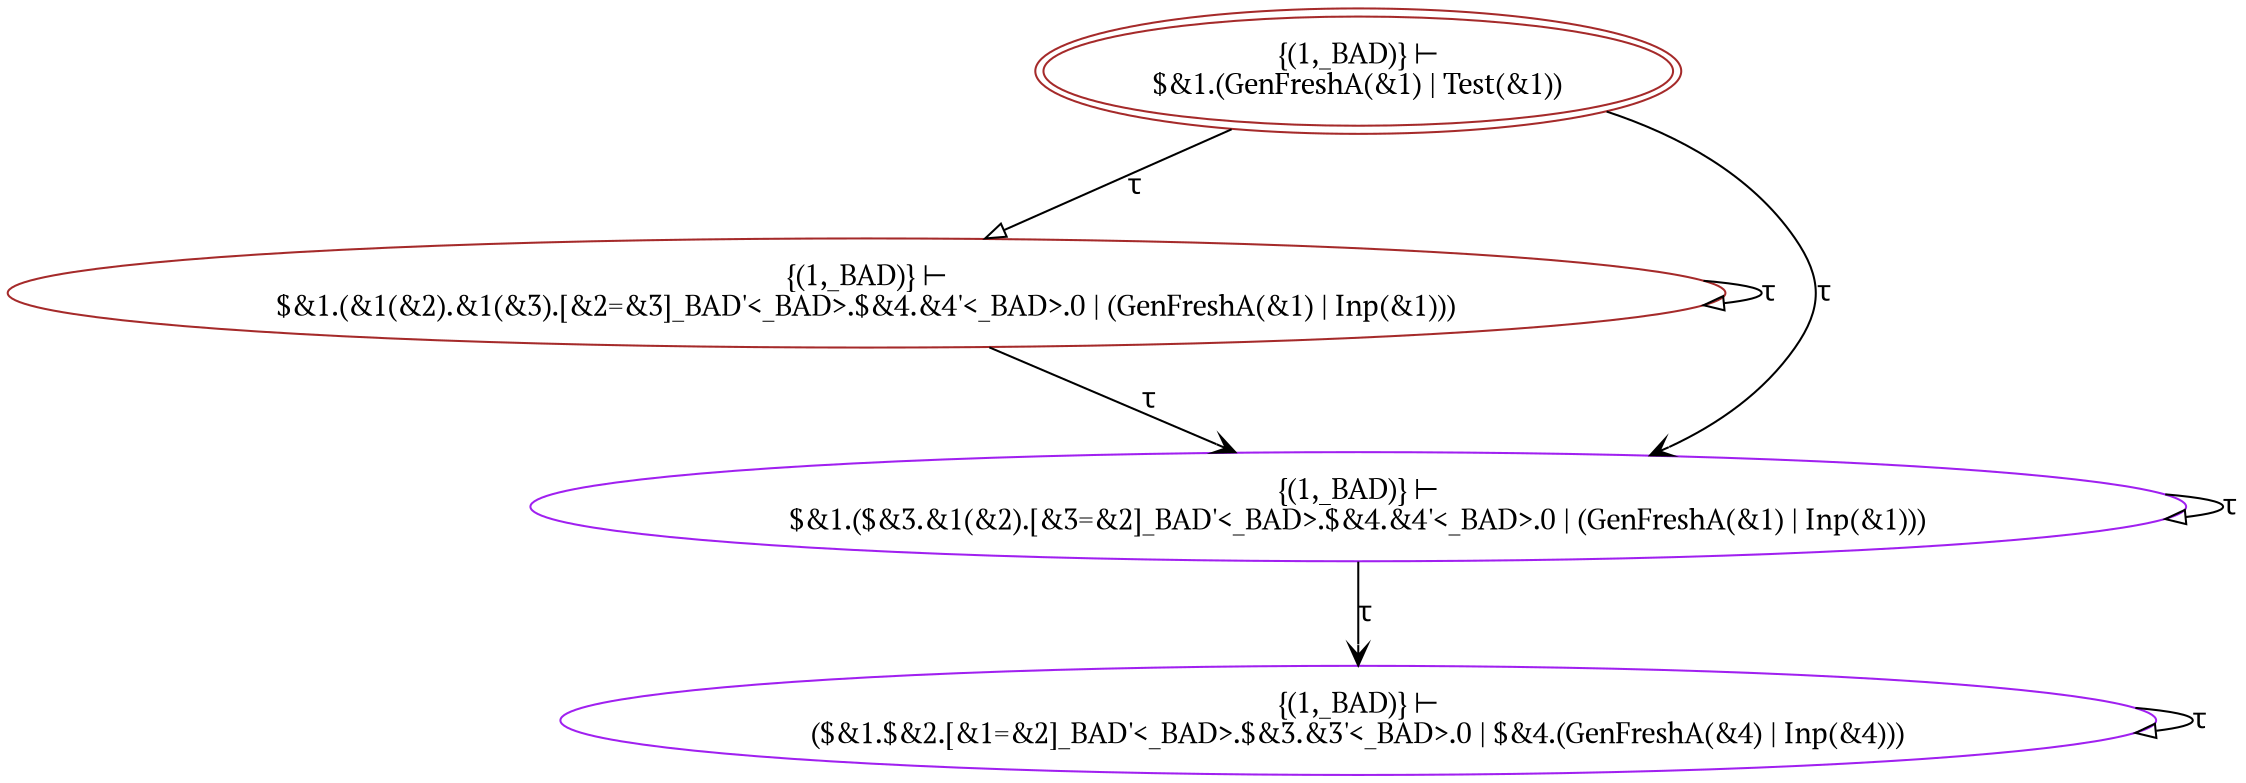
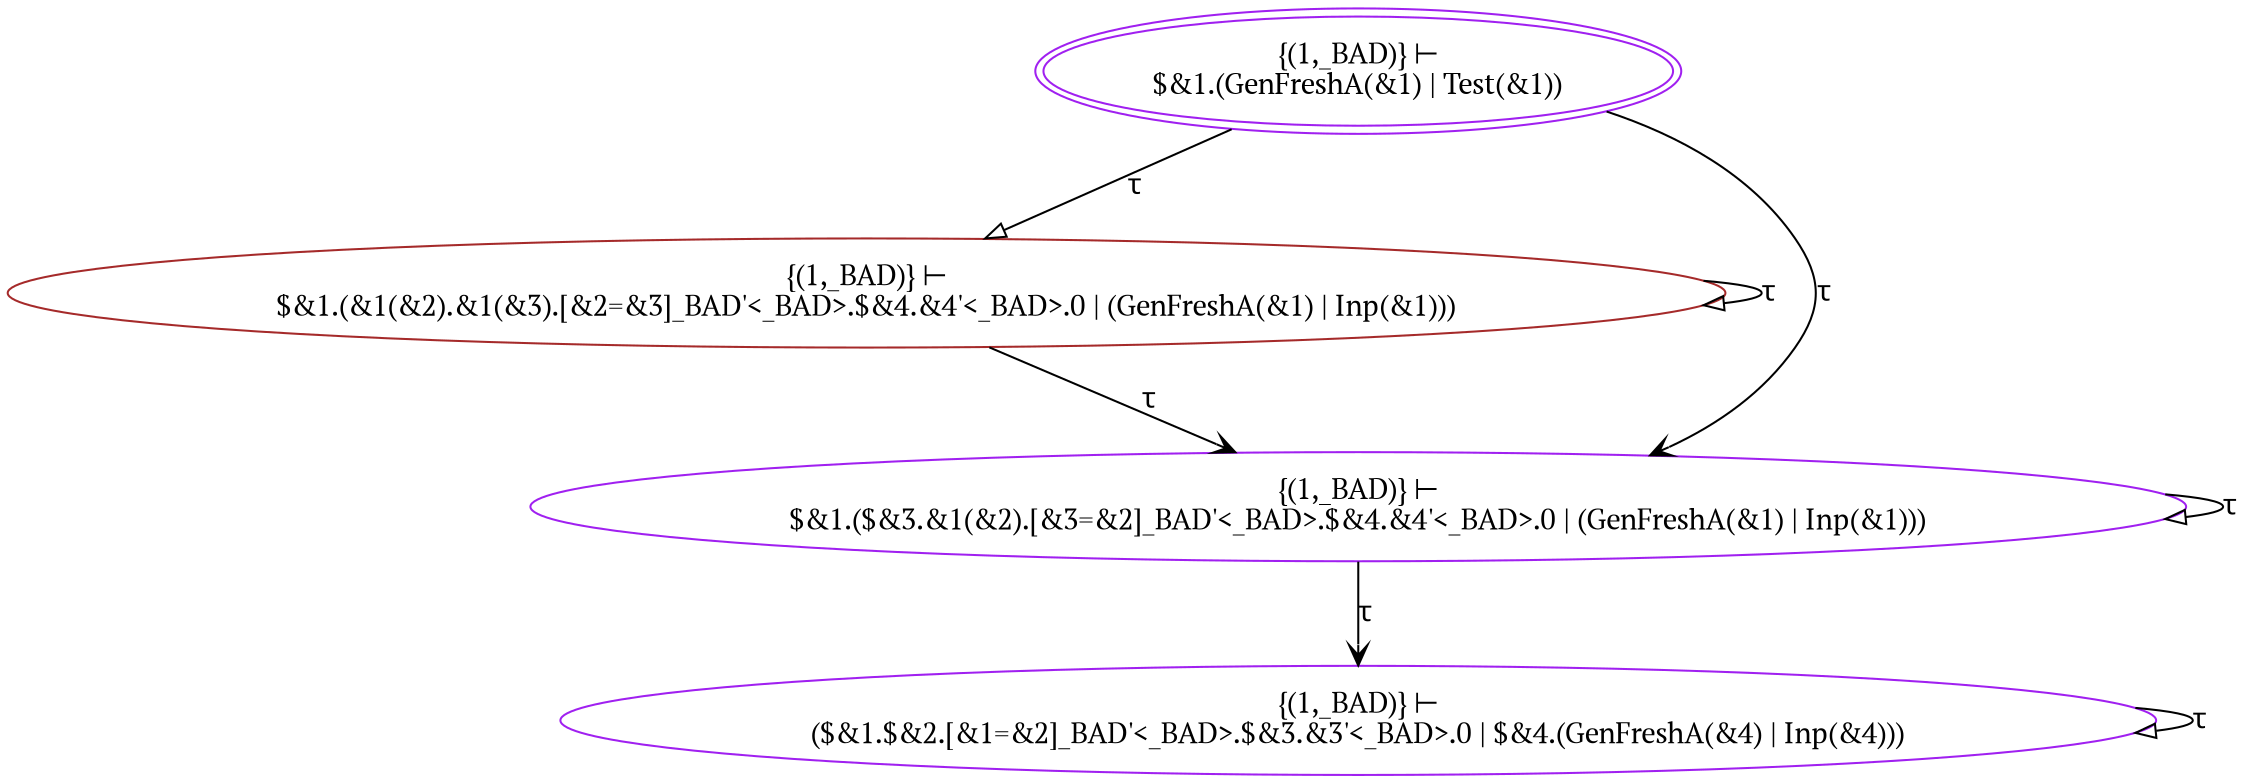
(1358, 71) -> (1358, 71)
